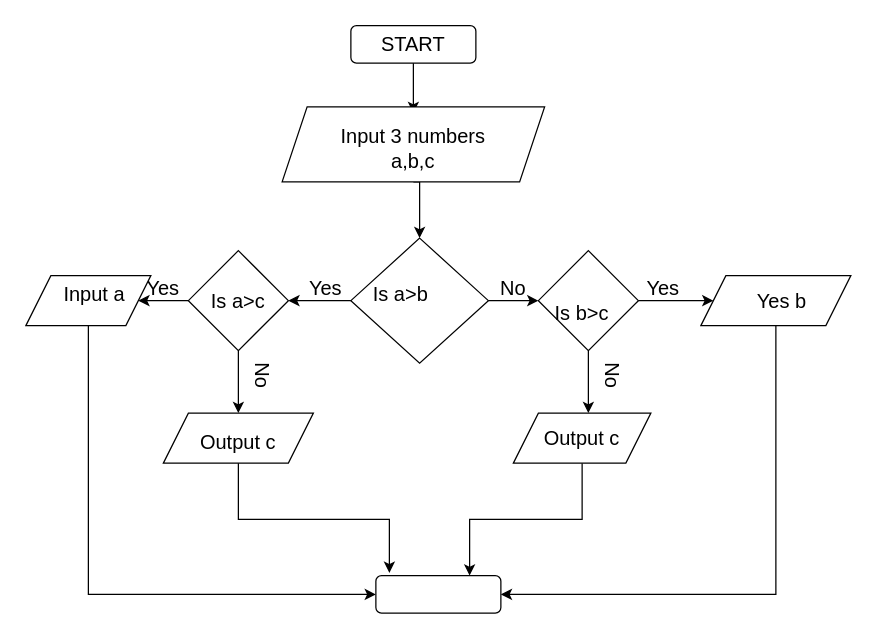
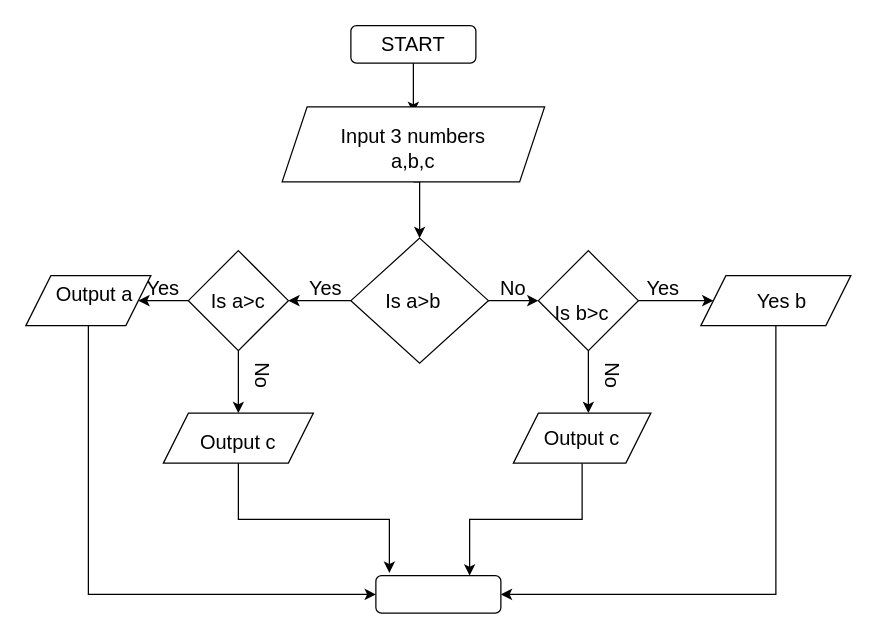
(94, 294) -> (94, 294)
(401, 294) -> (413, 301)
